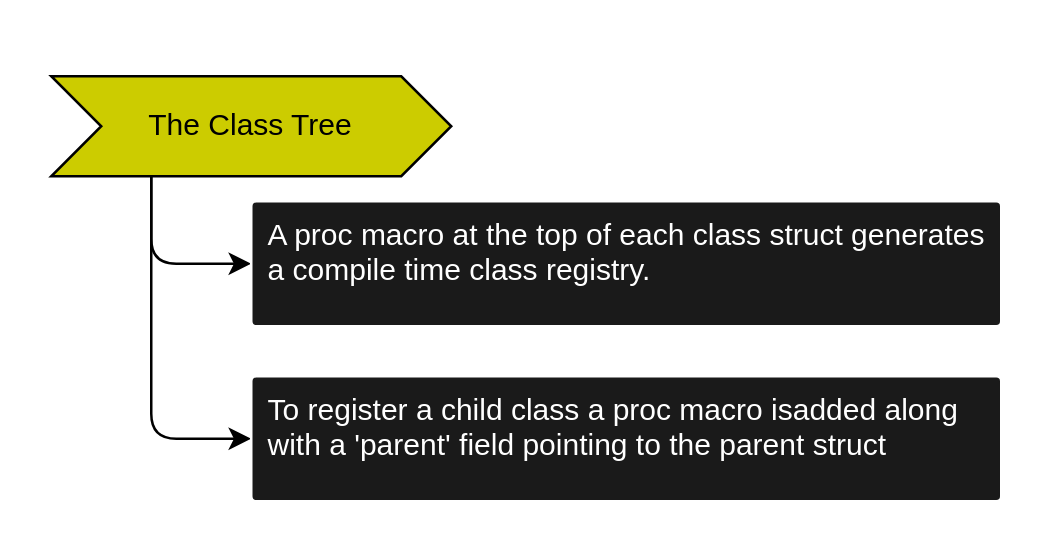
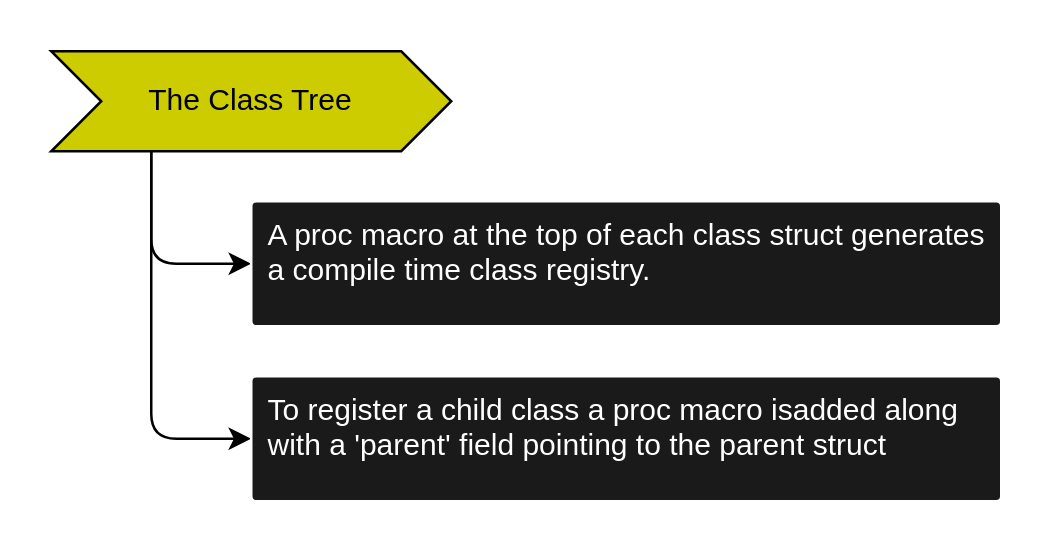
(251, 126) -> (251, 101)
